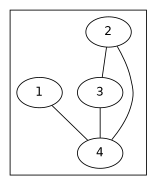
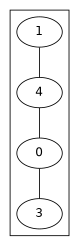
(109, 32) -> (40, 153)
(100, 123) -> none
